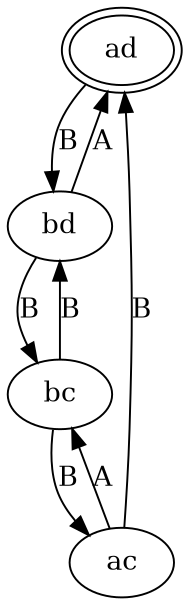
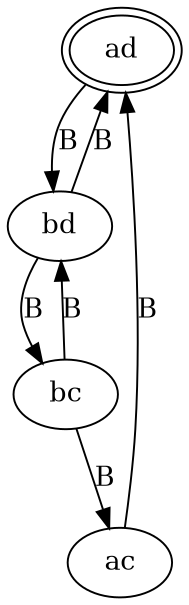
(102, 142) -> (103, 142)
(94, 488) -> none
